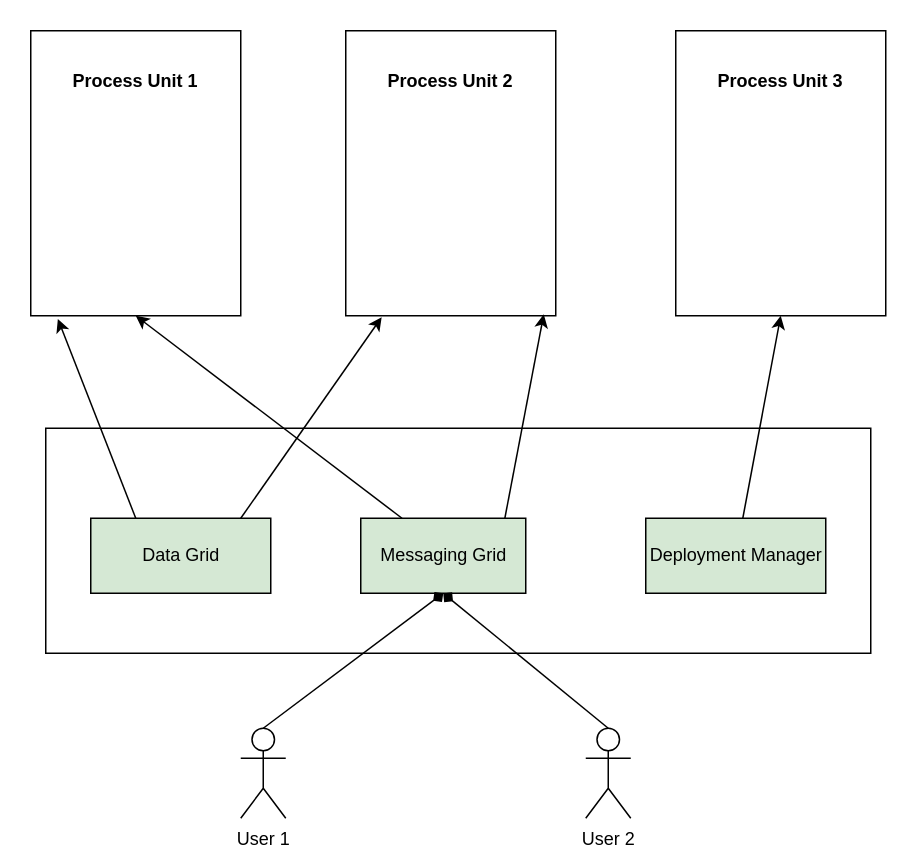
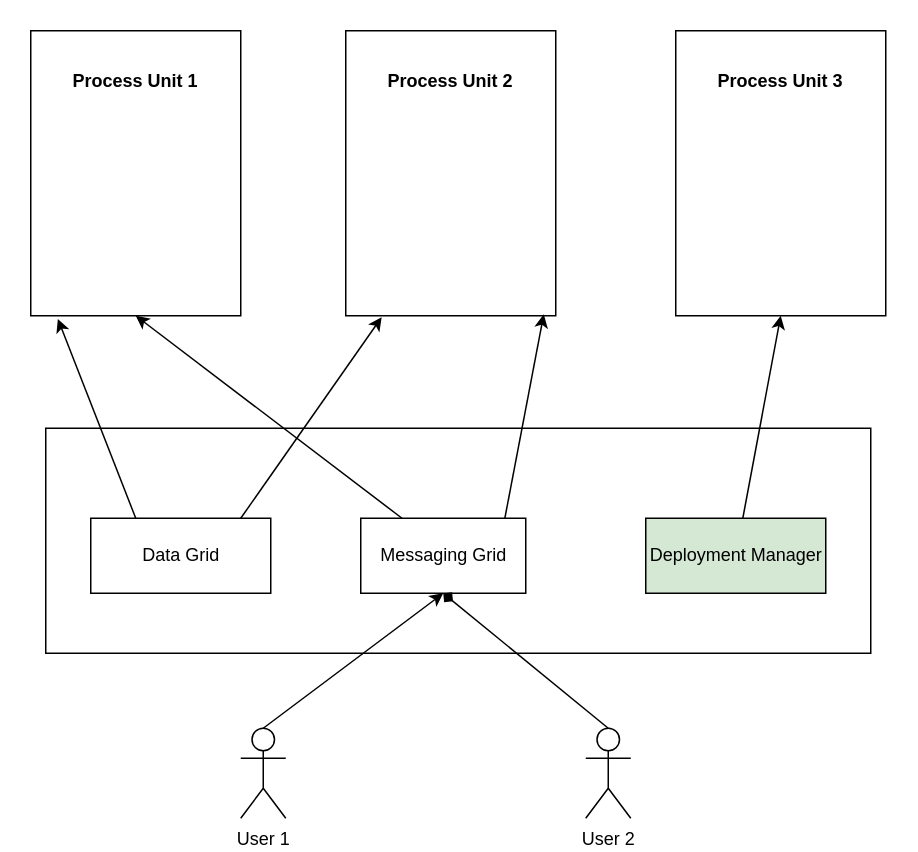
(181, 556) -> (181, 556)
(443, 556) -> (443, 556)
(433, 601) -> (434, 600)
